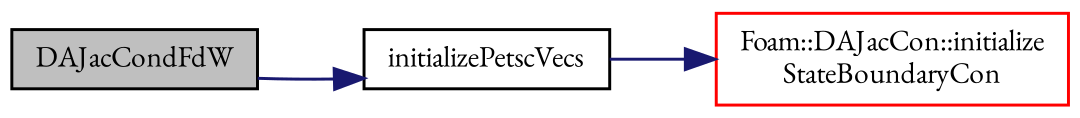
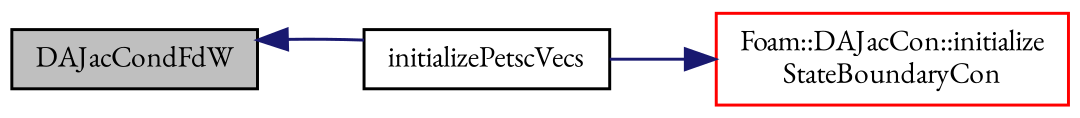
(296, 79) -> (326, 39)
